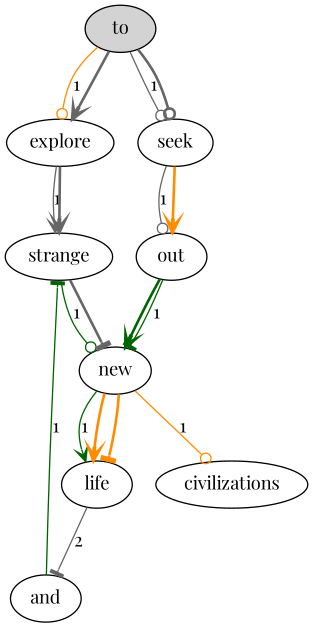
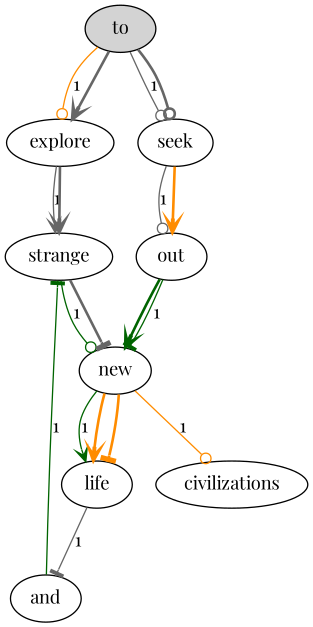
(79, 542) -> (79, 542)
